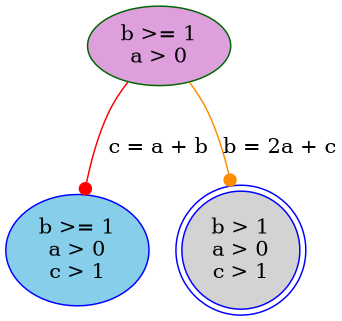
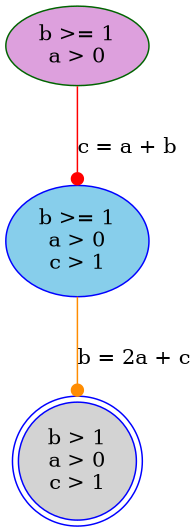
(214, 126) -> (77, 340)
